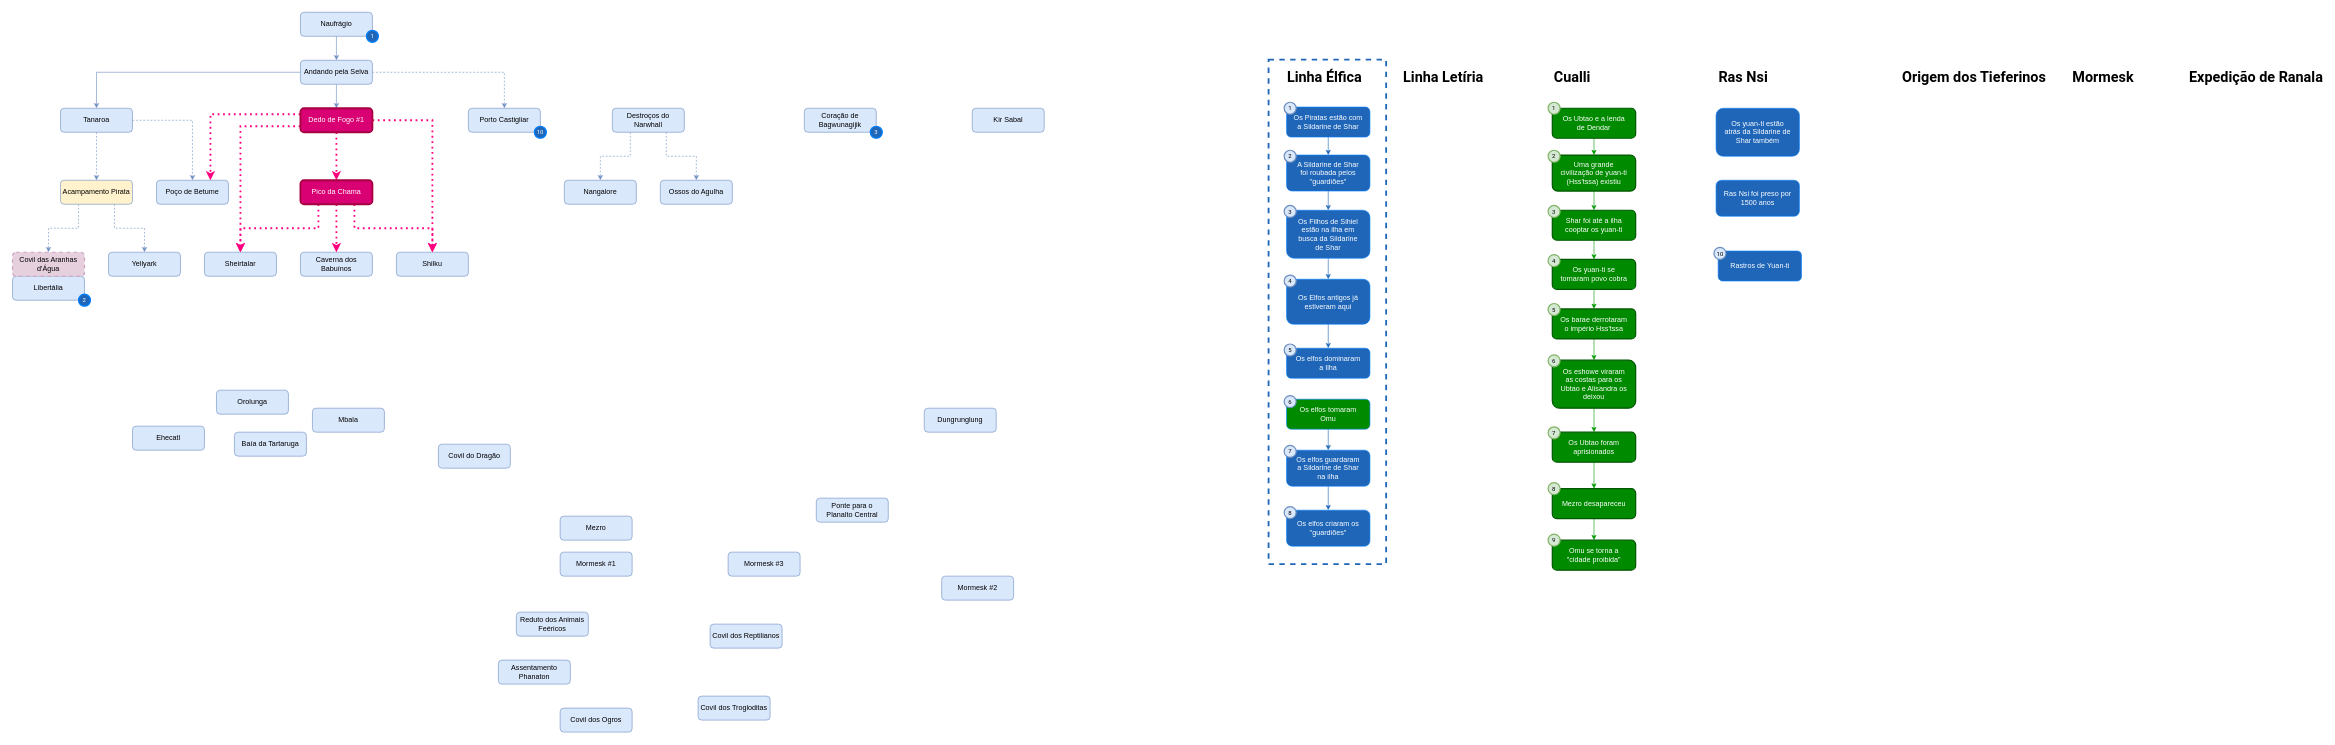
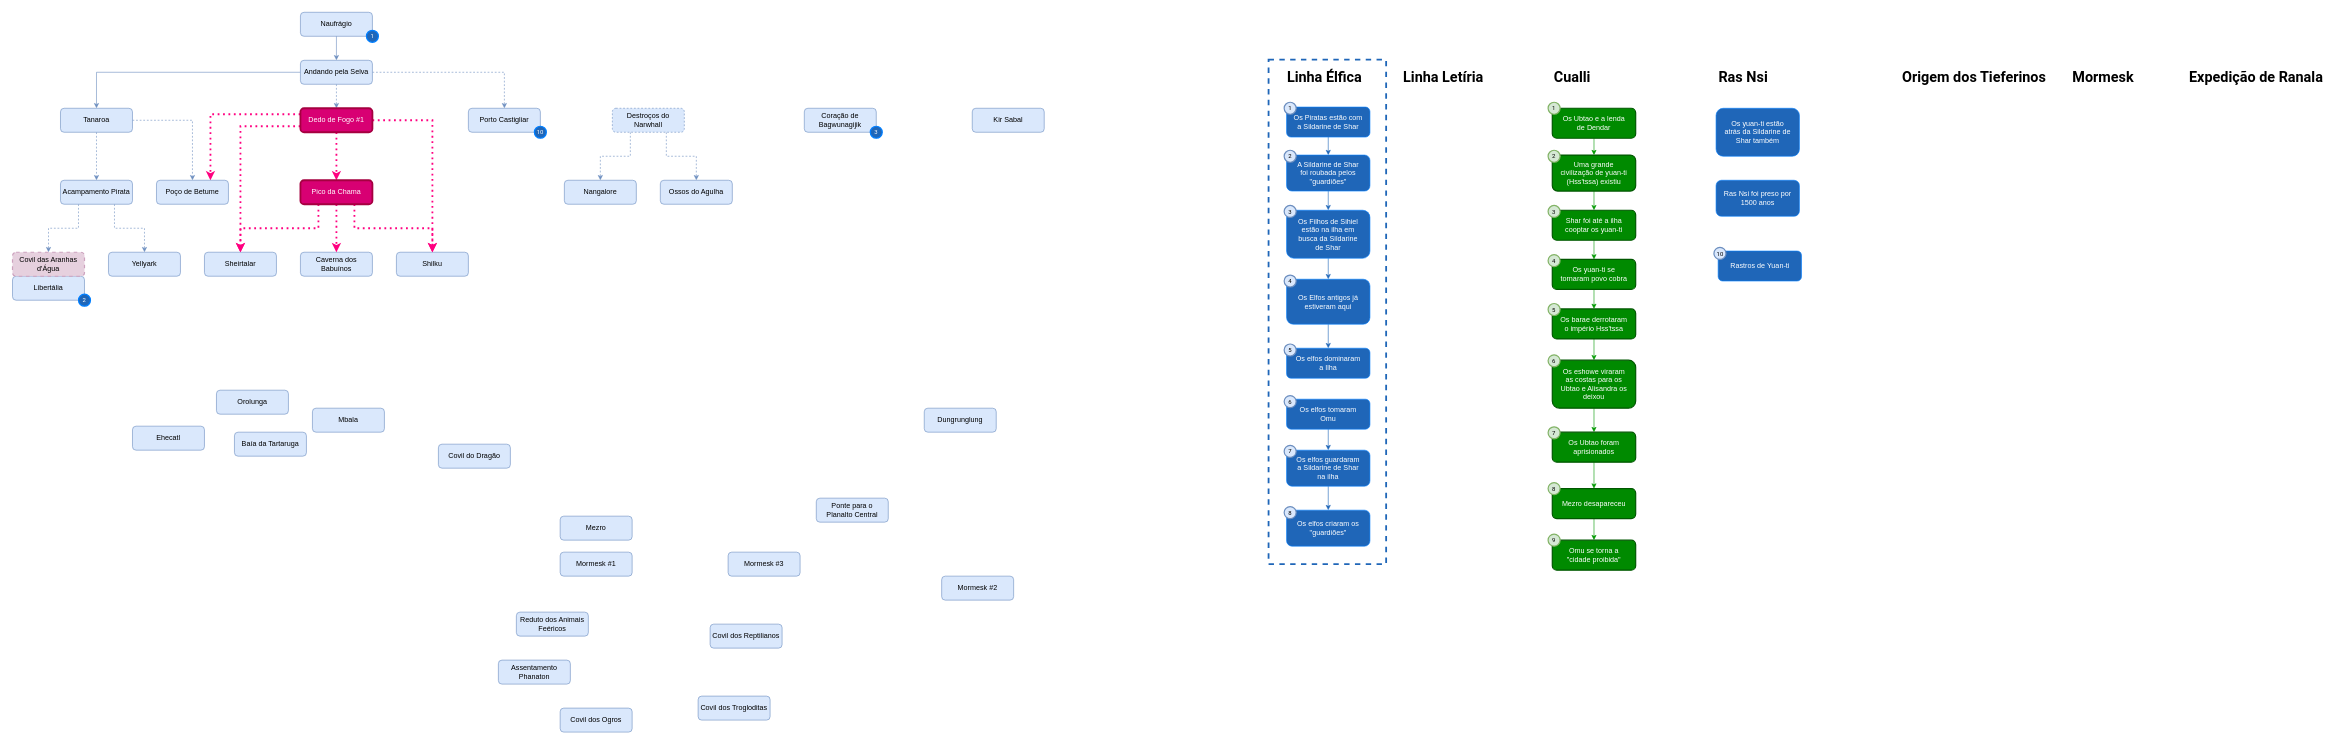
(336, 93) -> (336, 93)
(648, 120) -> (648, 120)
(96, 192) -> (96, 192)
(1328, 414) -> (1328, 414)
